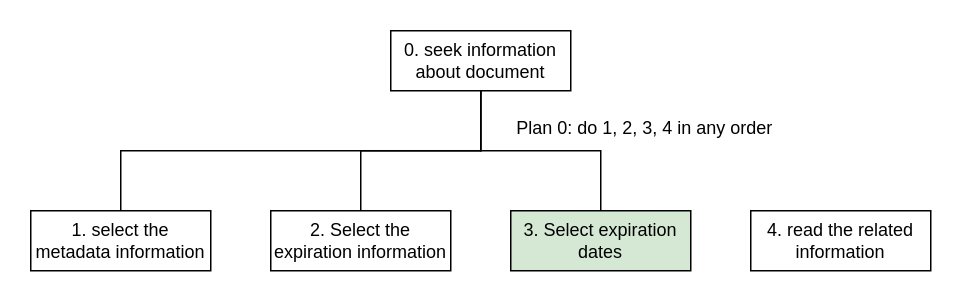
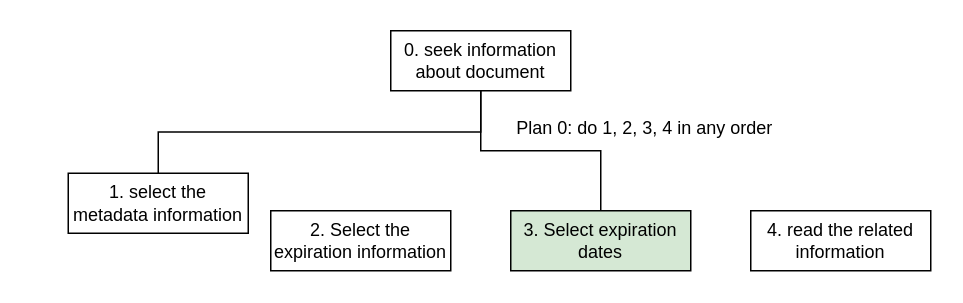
(361, 182) -> none
(121, 241) -> (158, 203)
